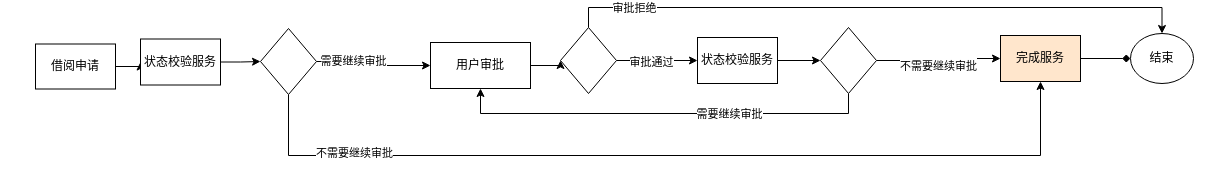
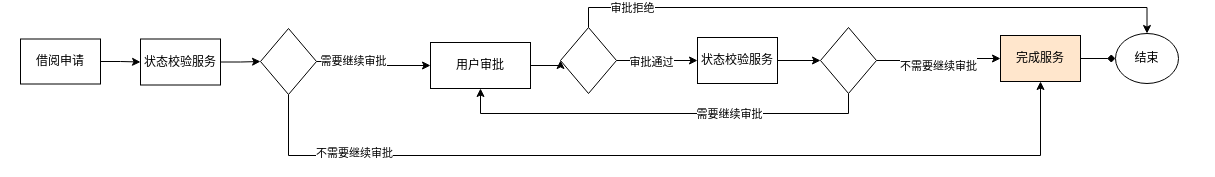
(1162, 59) -> (1147, 59)
(76, 67) -> (61, 62)
